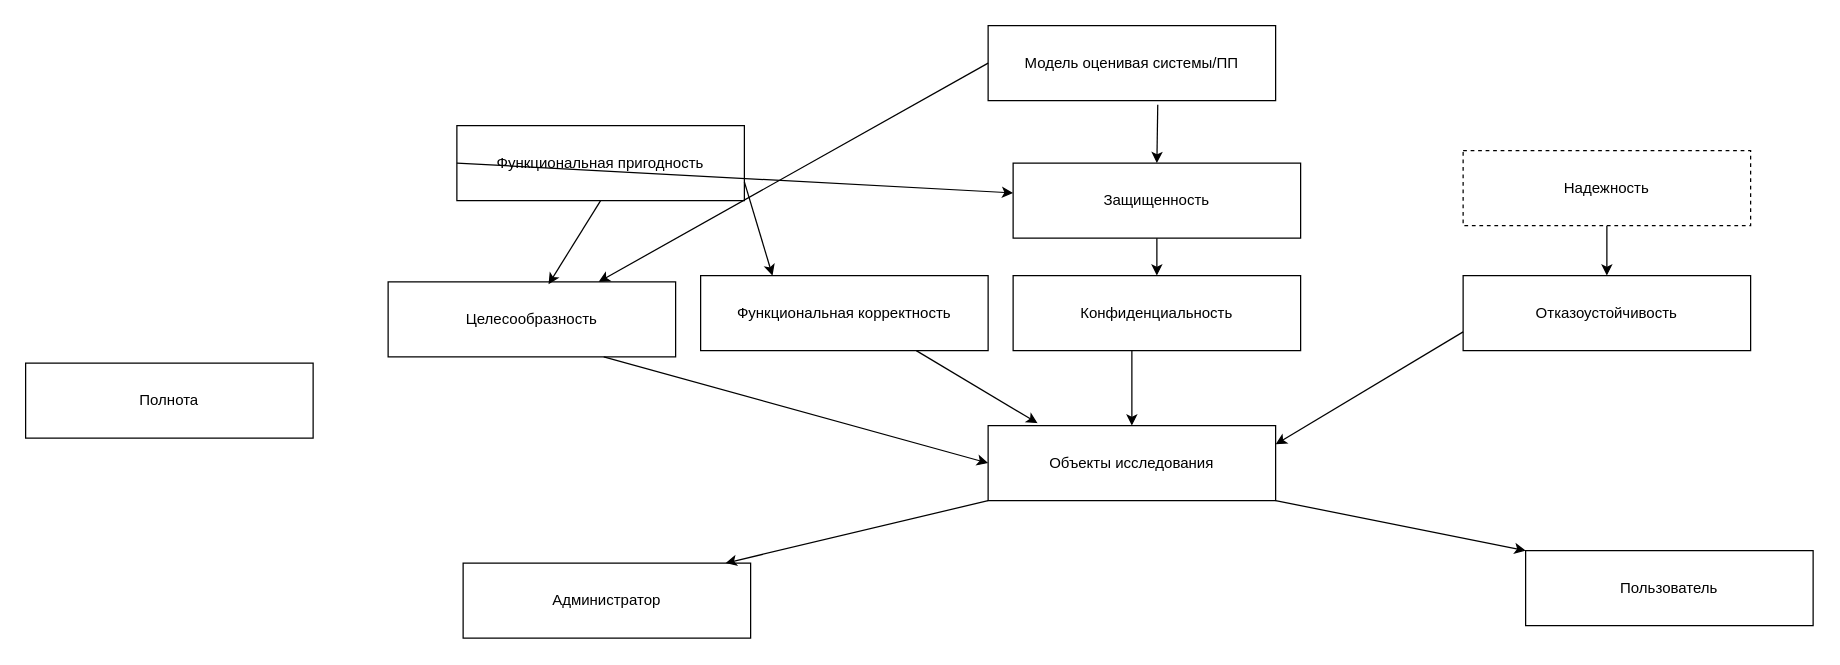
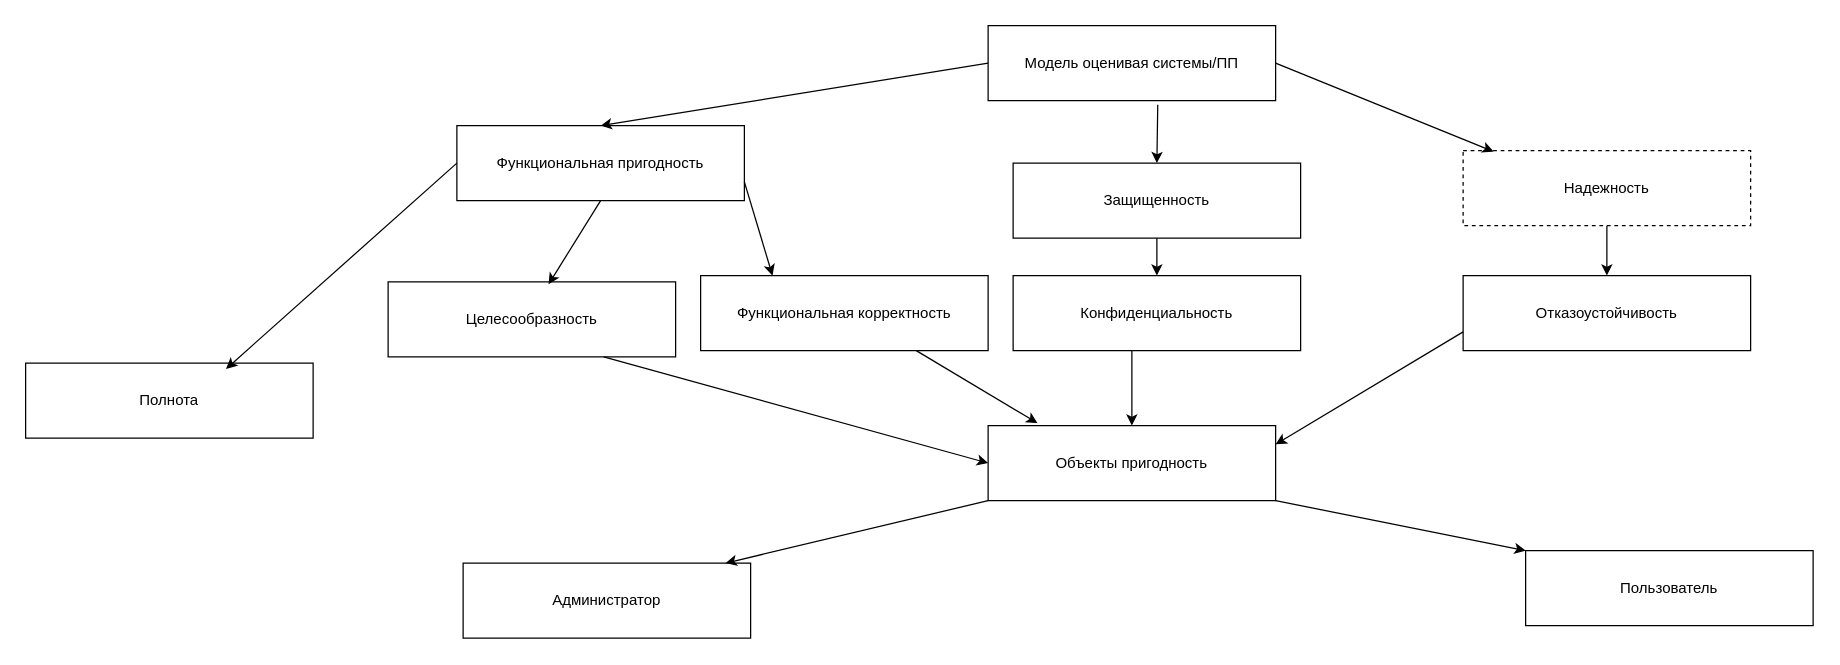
none -> (1380, 106)
(797, 171) -> (798, 94)
(731, 178) -> (345, 263)
(1132, 463) -> (1132, 463)
